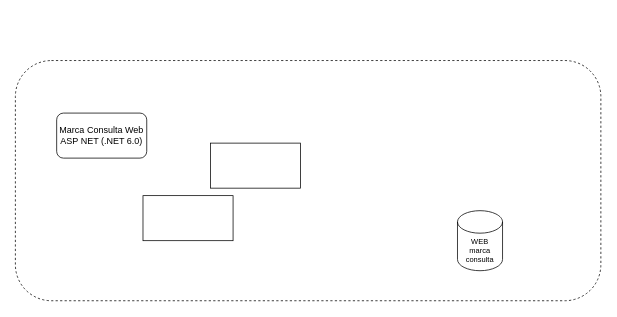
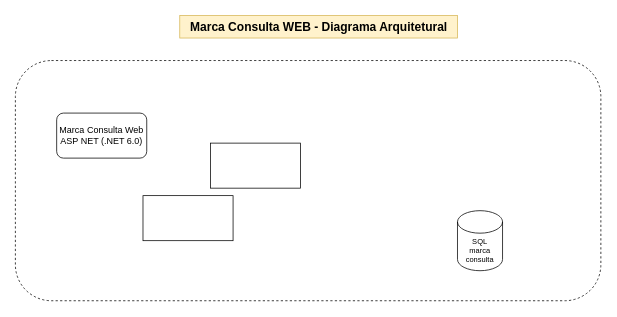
none -> (318, 27)
(480, 250) -> (480, 250)
